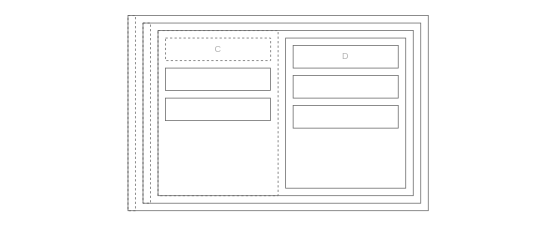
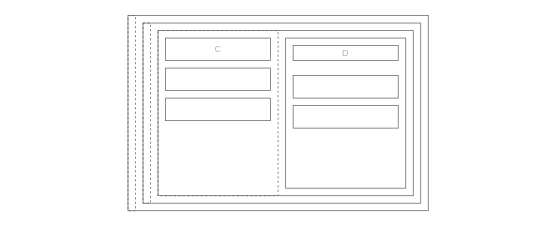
(218, 49) -> (218, 49)
(345, 57) -> (345, 53)
